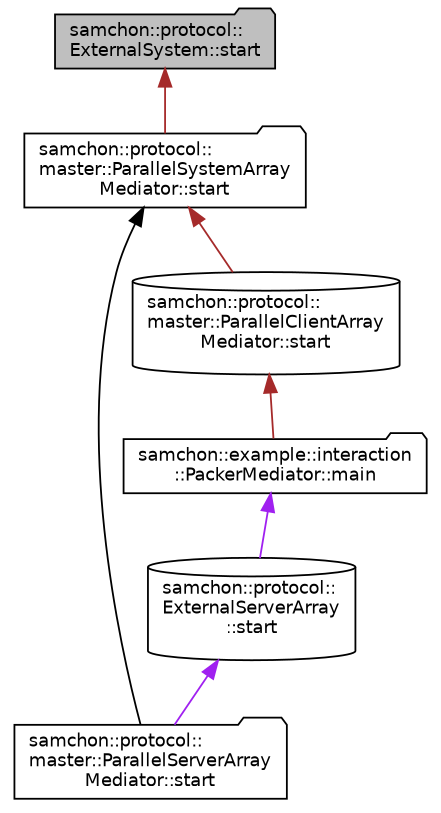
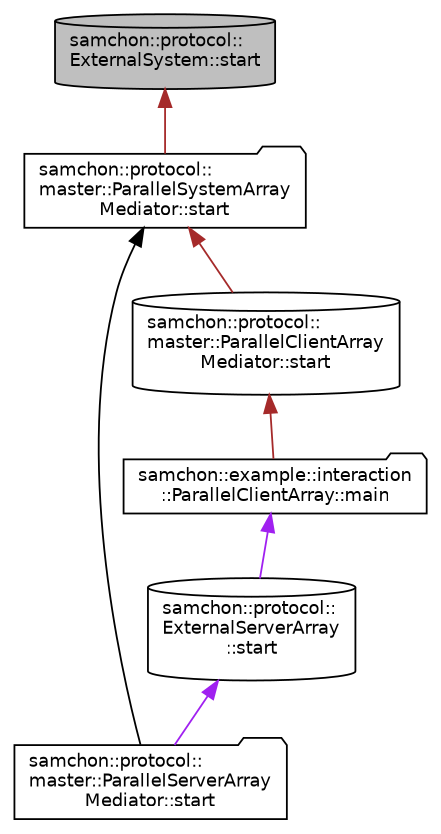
(165, 41) -> (165, 52)
(275, 466) -> (275, 486)
